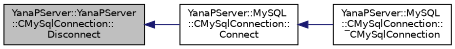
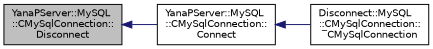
(74, 25) -> (63, 25)
(392, 25) -> (370, 25)
